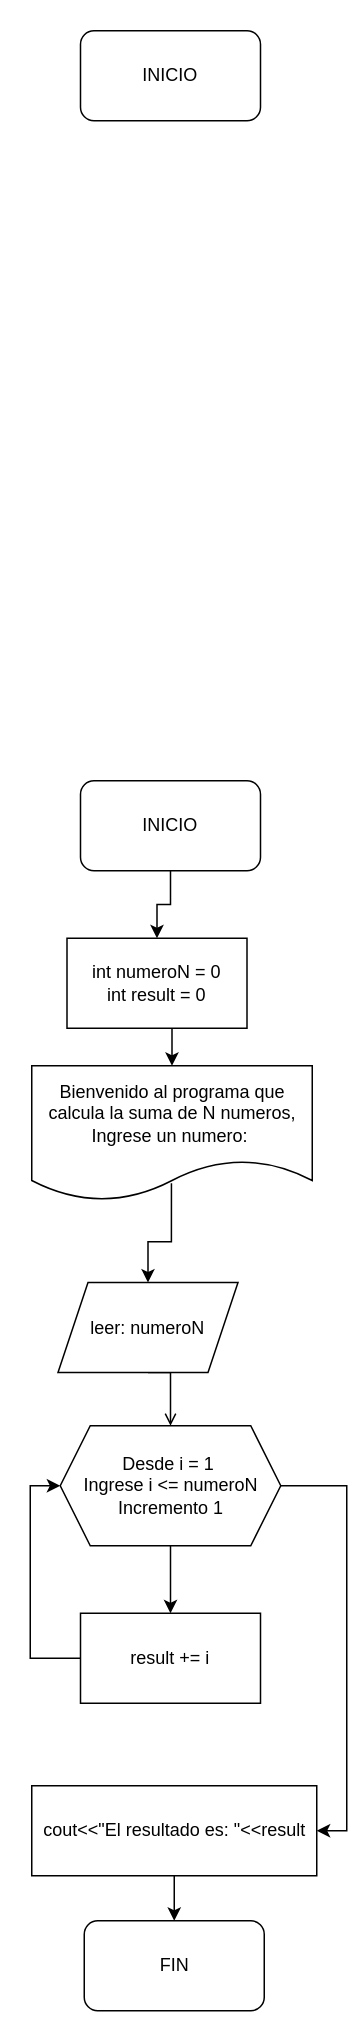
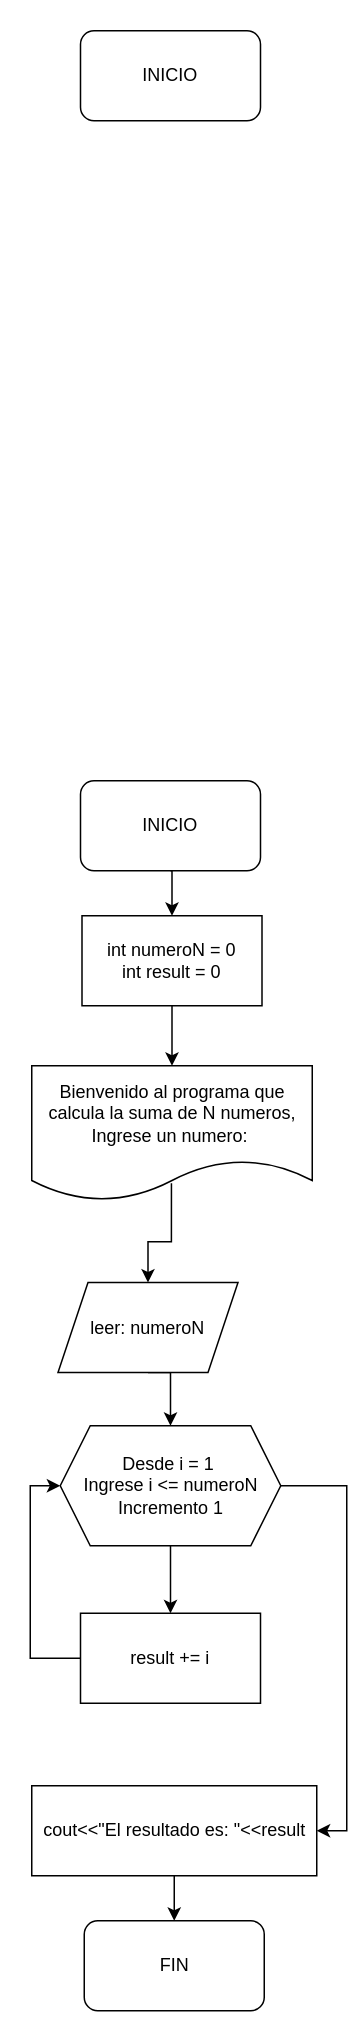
(157, 983) -> (172, 961)
(170, 1416) -> (170, 1414)
